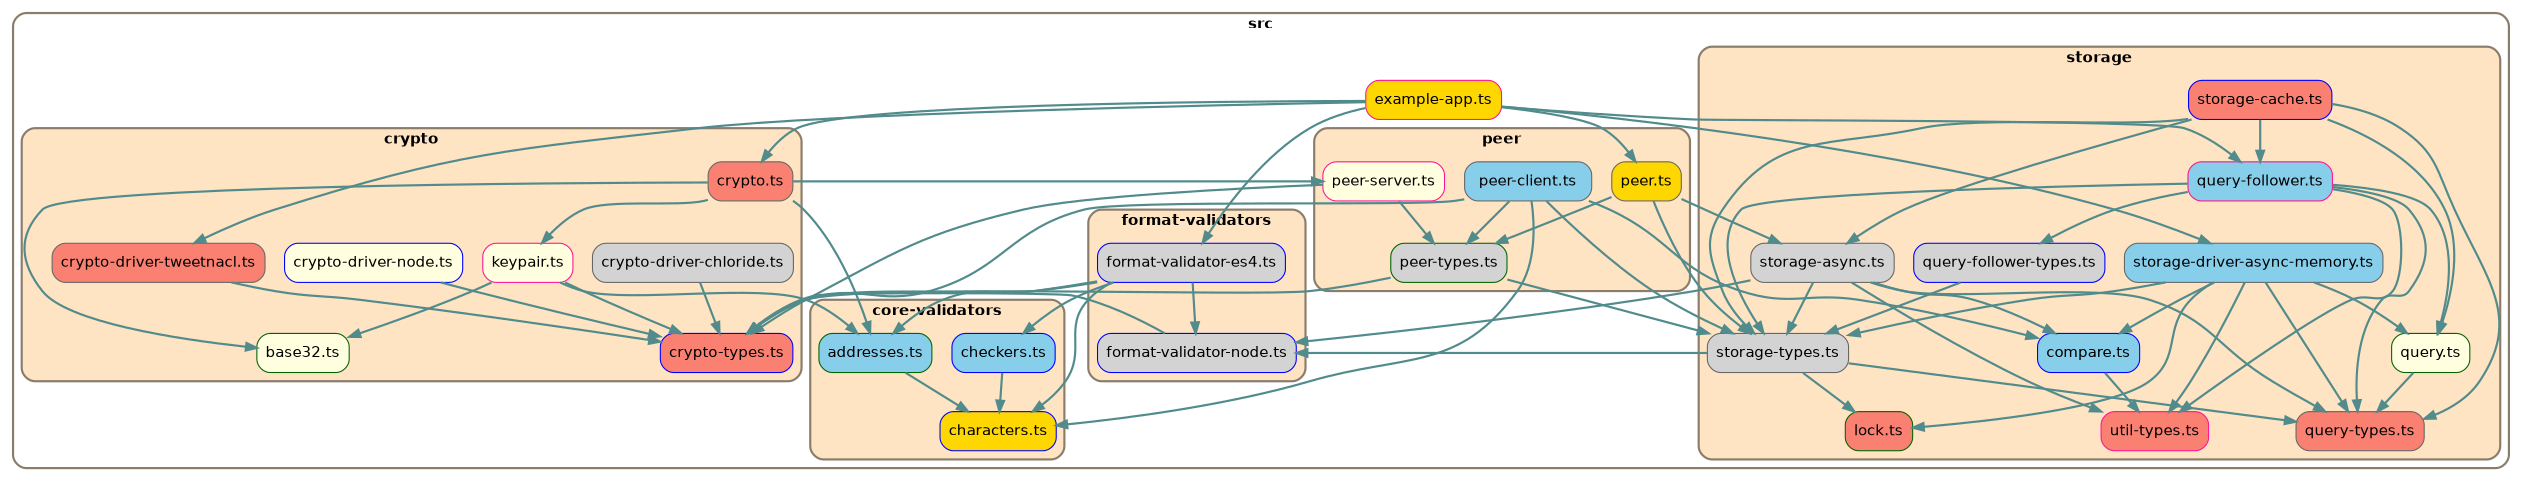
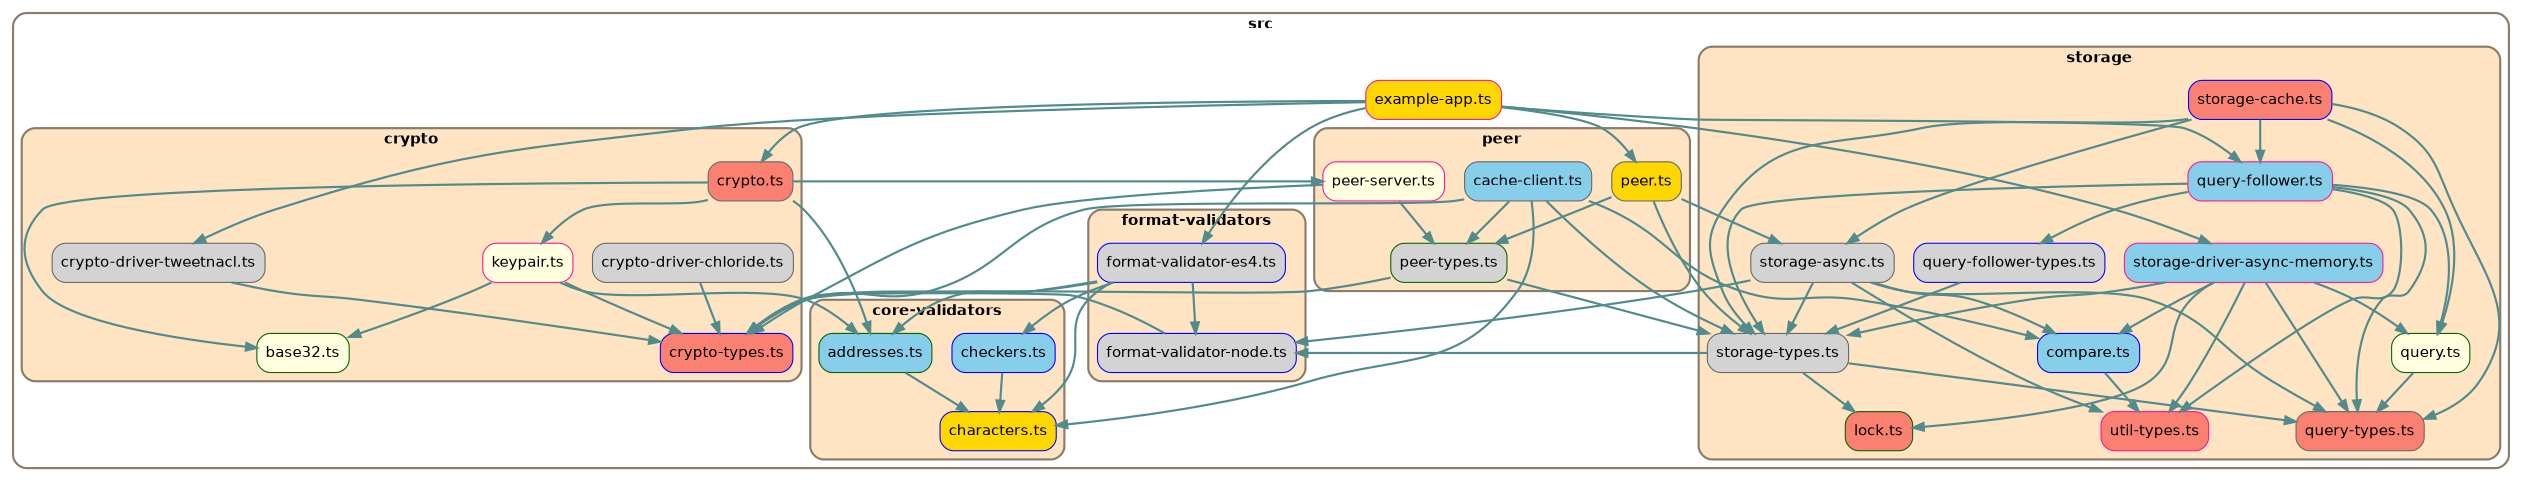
(1528, 181) -> (1528, 181)
(159, 263) -> (159, 263)
(374, 263) -> none
(2254, 263) -> (2254, 263)
